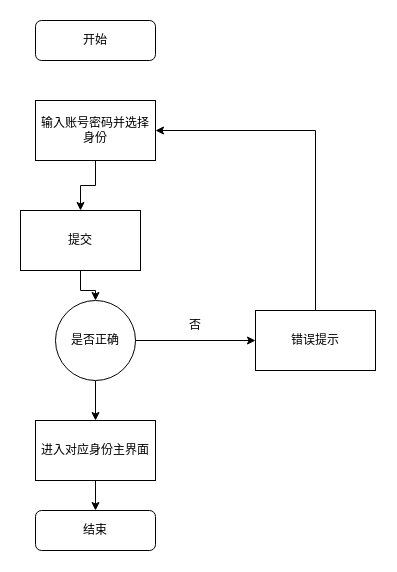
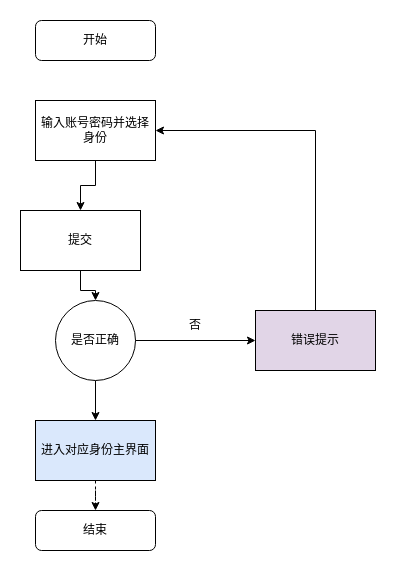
(316, 341) -> (316, 341)
(96, 451) -> (96, 451)
(96, 500) -> (96, 500)
